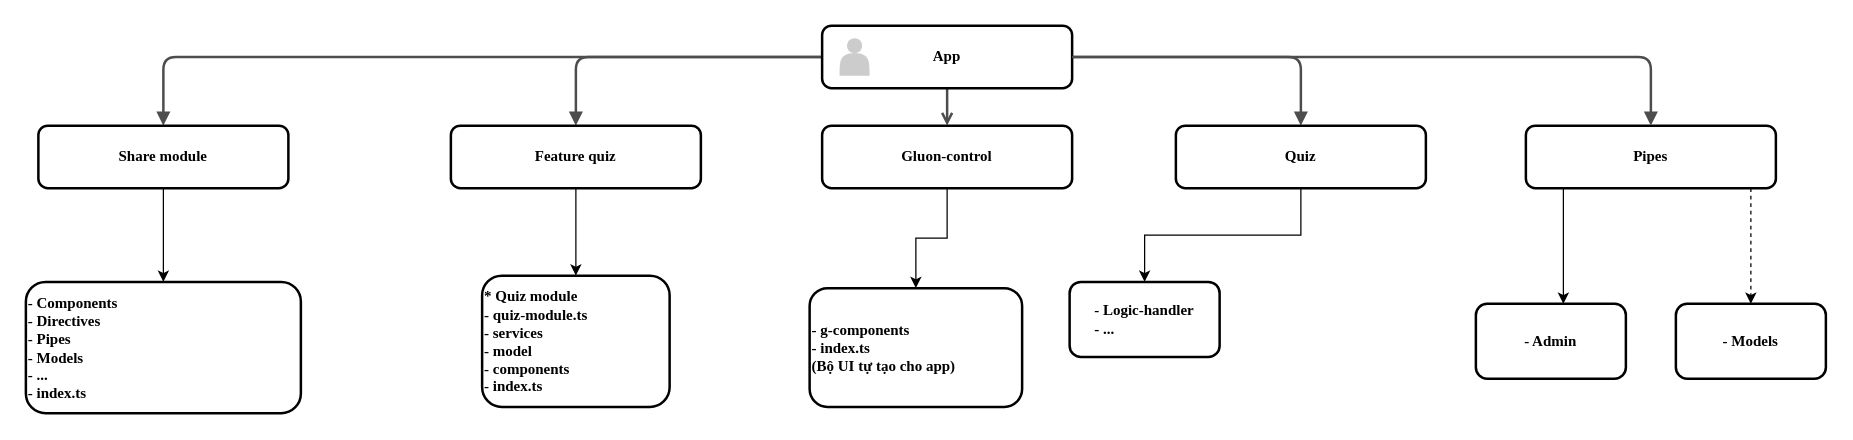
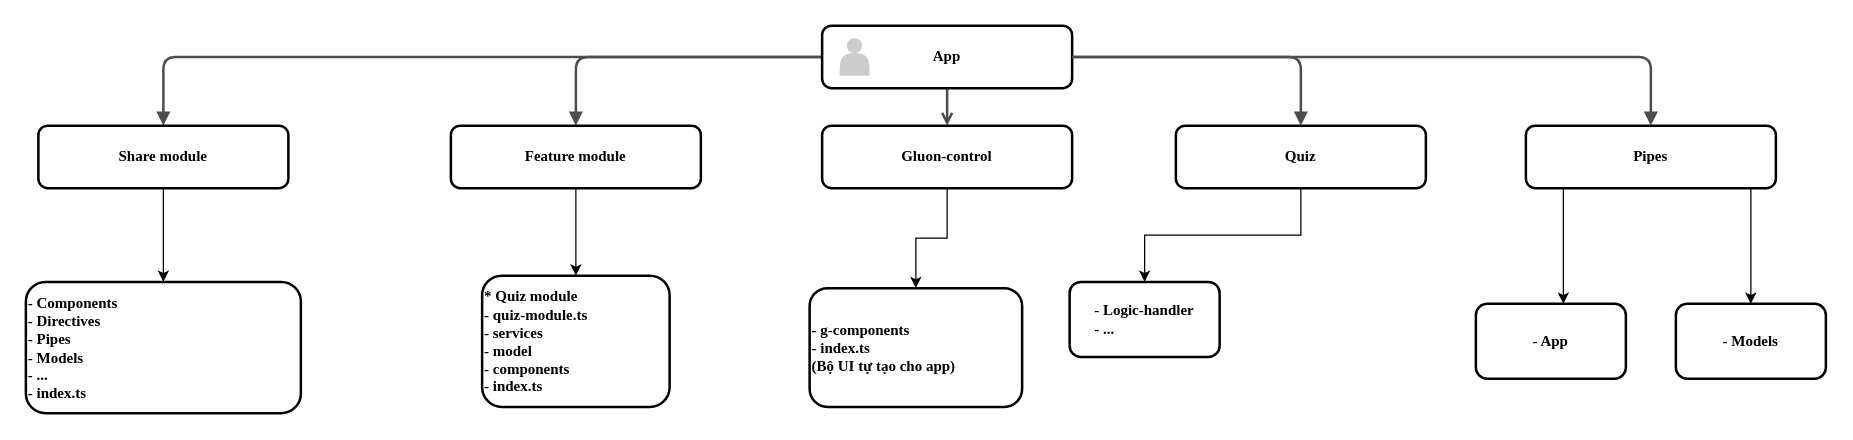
(576, 157) -> (576, 157)
(1751, 242) -> (1751, 242)
(1551, 342) -> (1551, 342)
